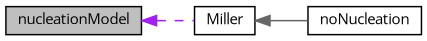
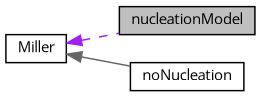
(176, 21) -> (100, 37)
